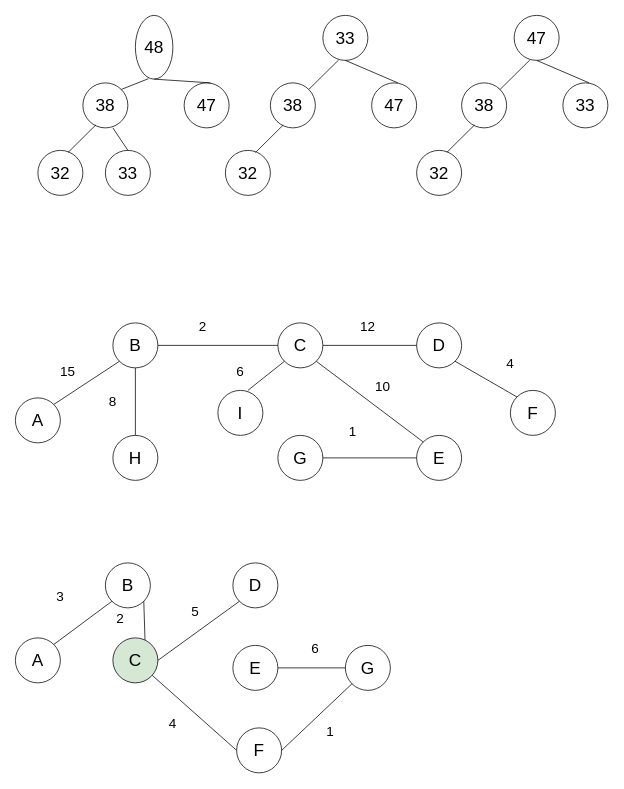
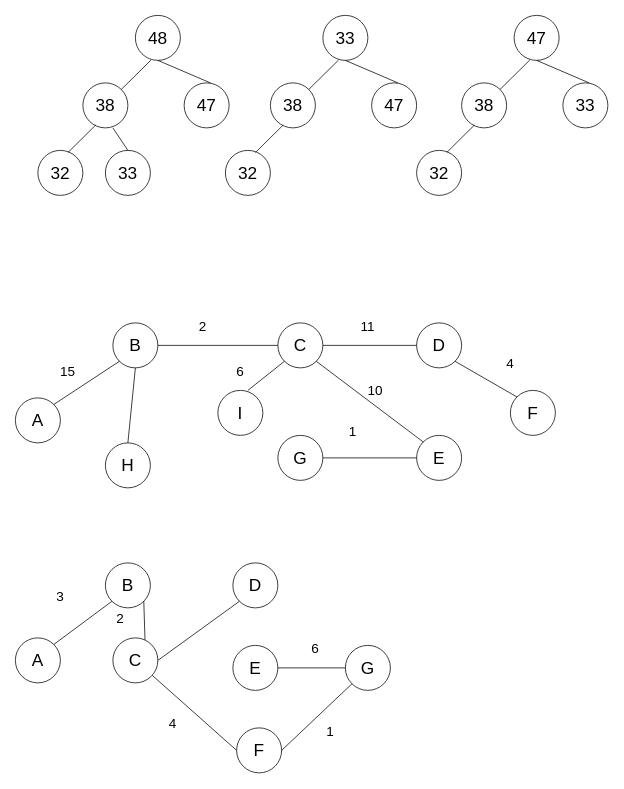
(154, 47) -> (158, 38)
(368, 327) -> (368, 327)
(383, 387) -> (375, 390)
(113, 402) -> none
(135, 458) -> (128, 465)
(195, 612) -> none
(135, 660) -> (135, 660)
